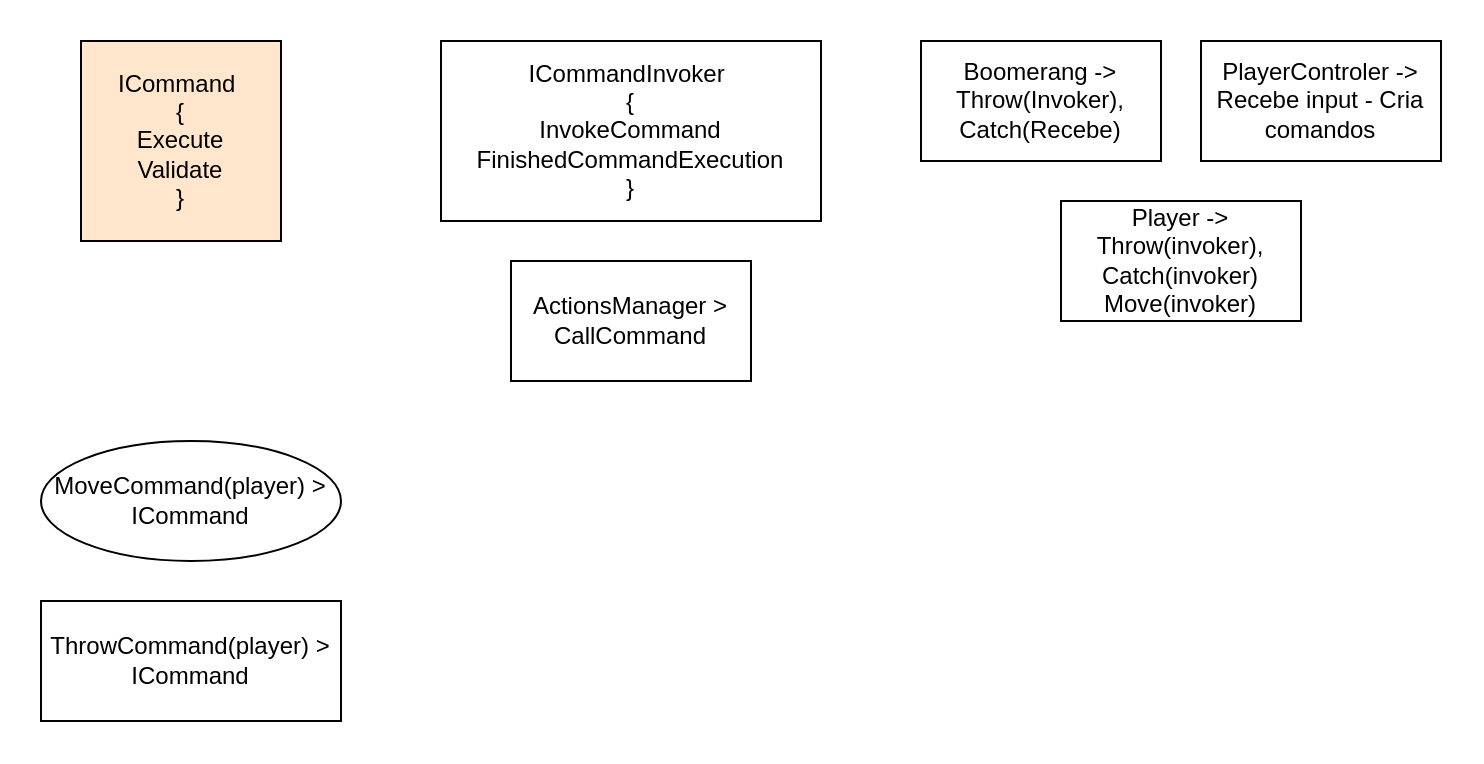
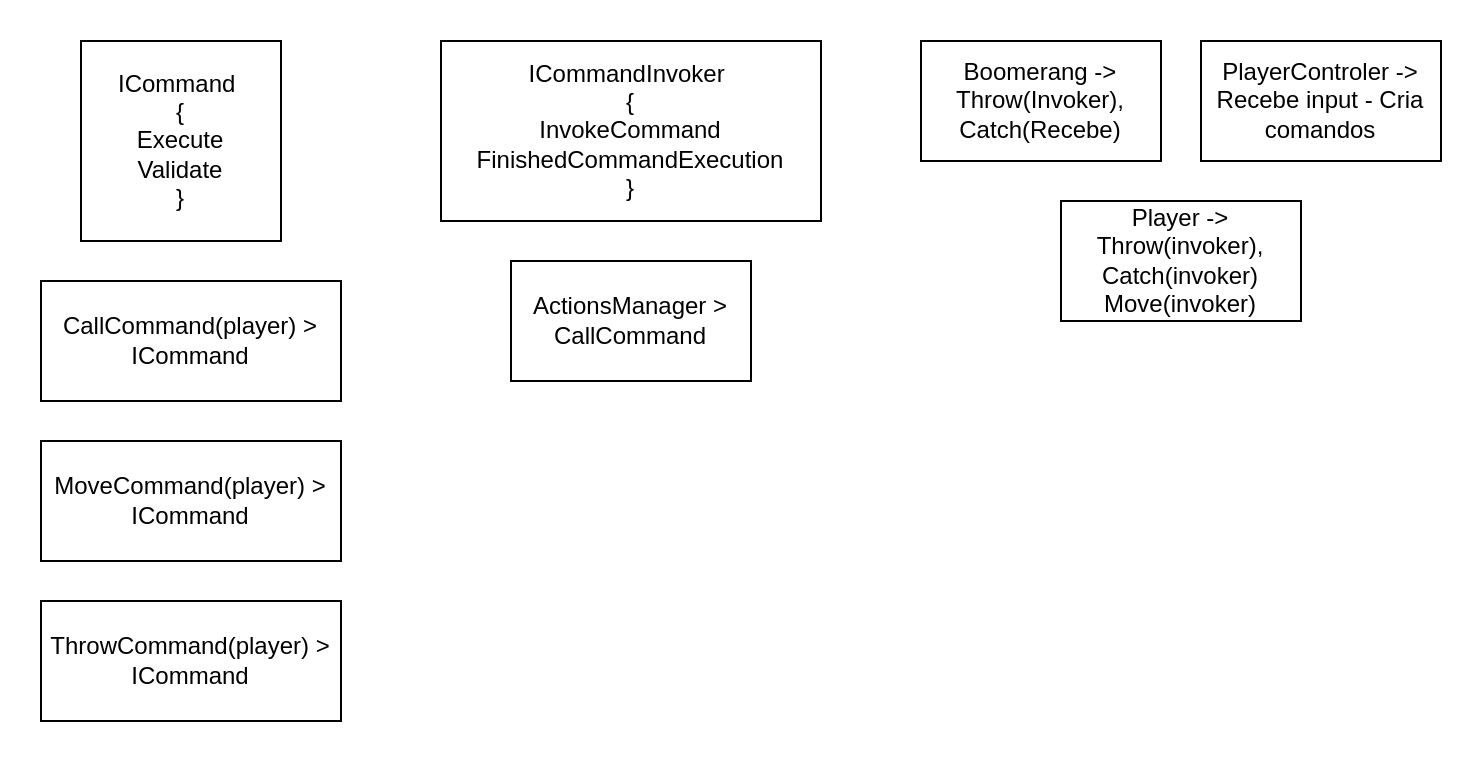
(181, 141) -> (181, 141)
none -> (191, 341)
(191, 501) -> (191, 501)
